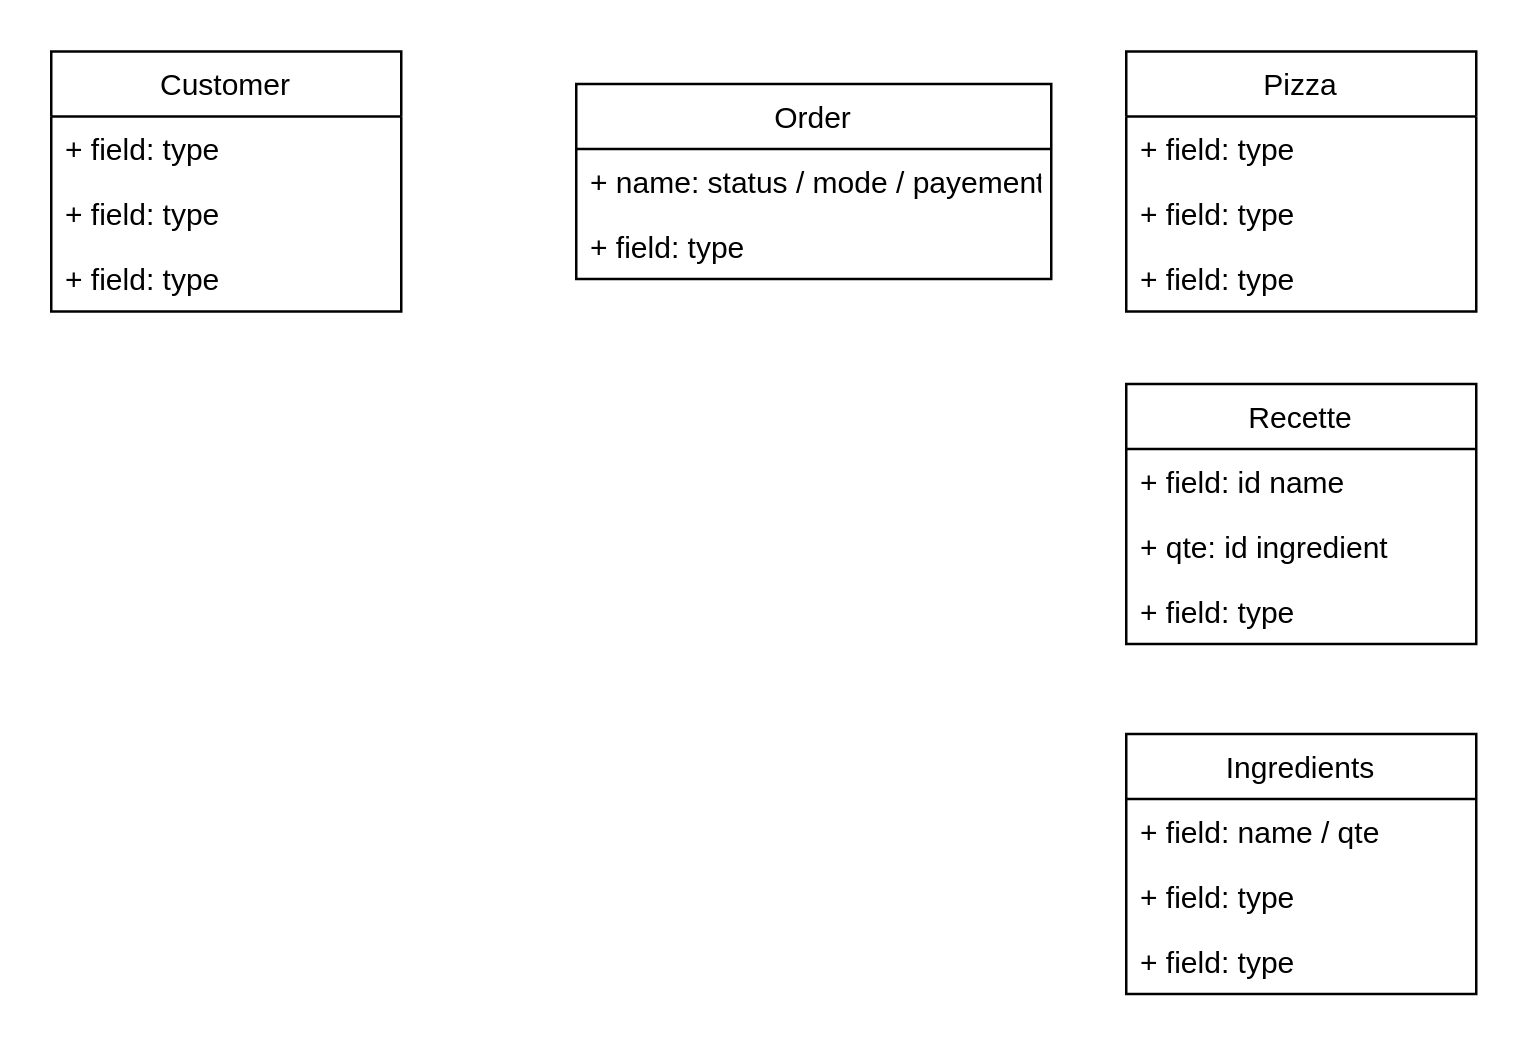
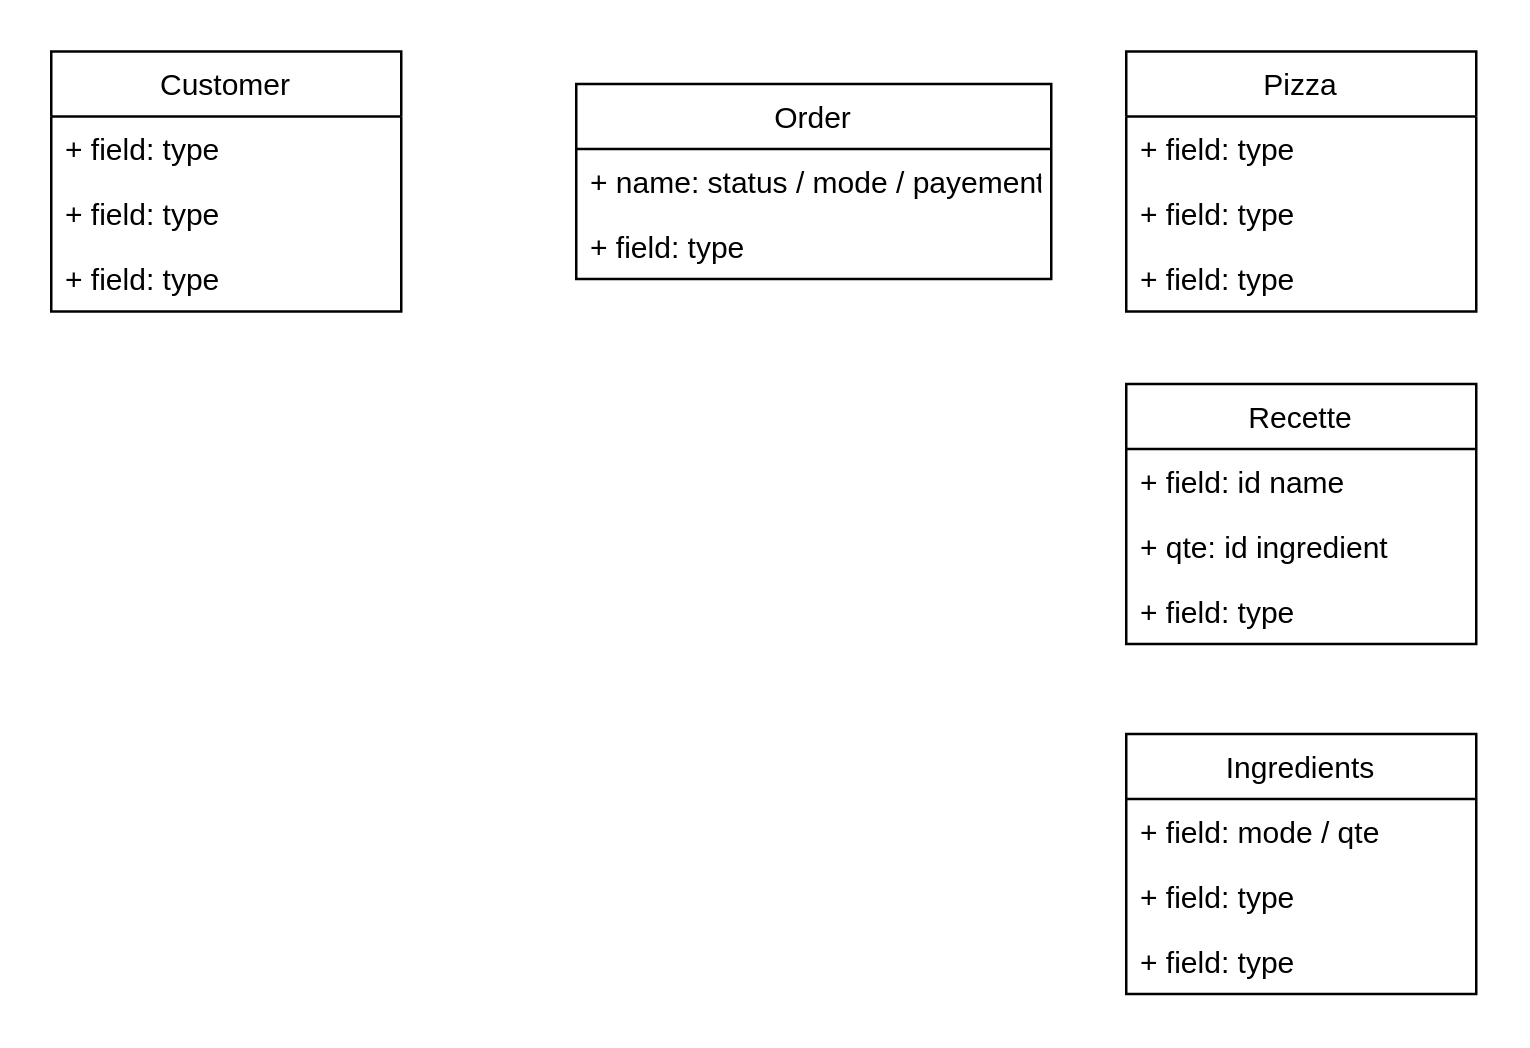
(1272, 833) -> (1272, 833)
